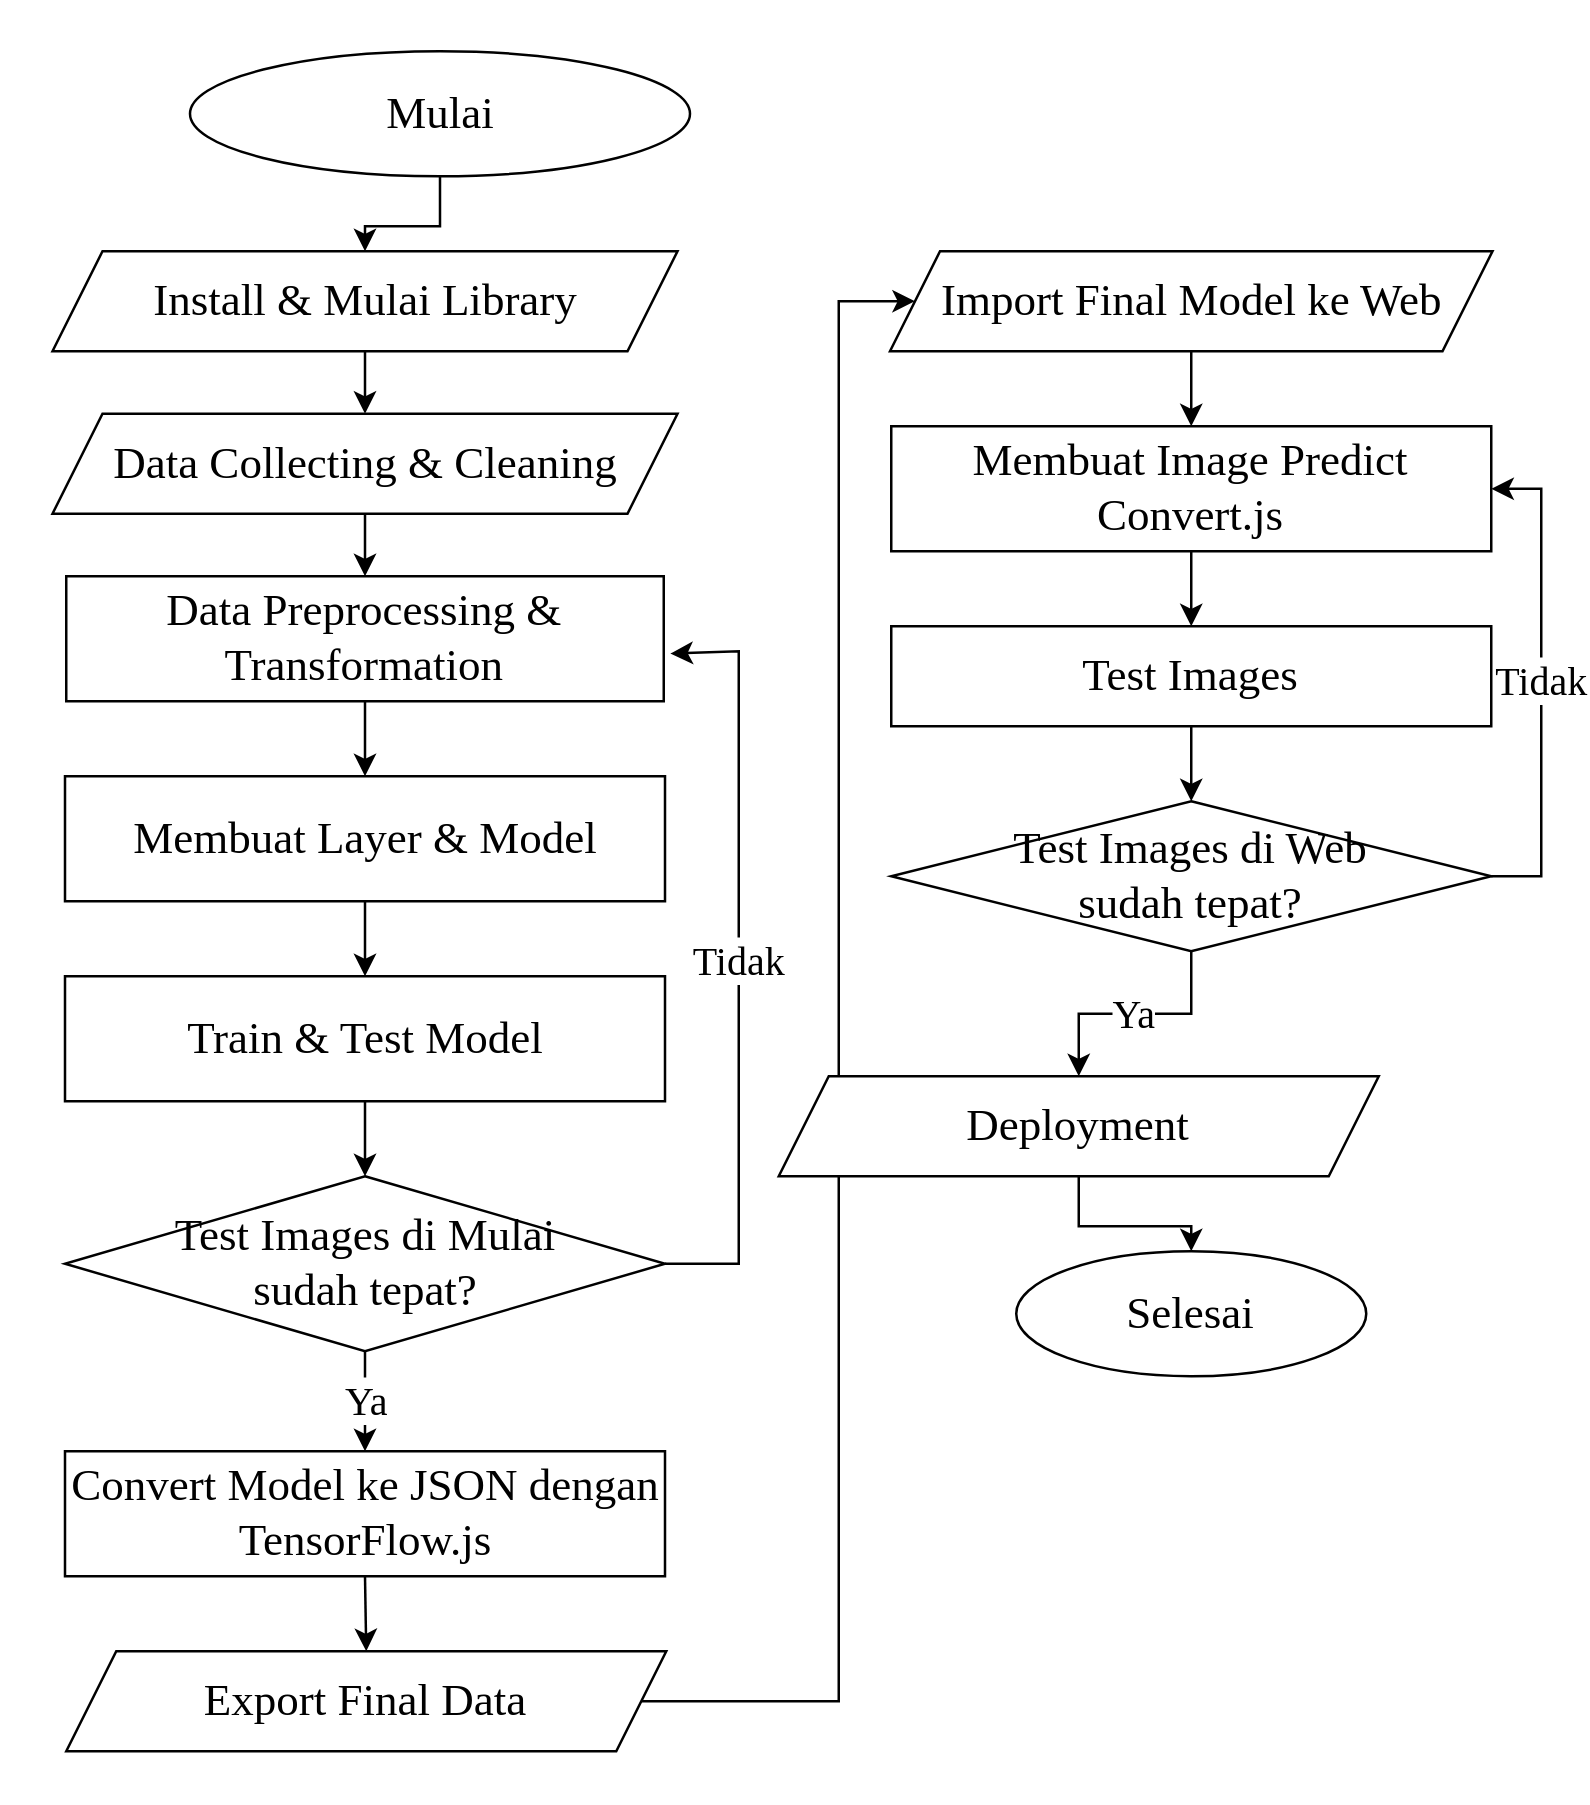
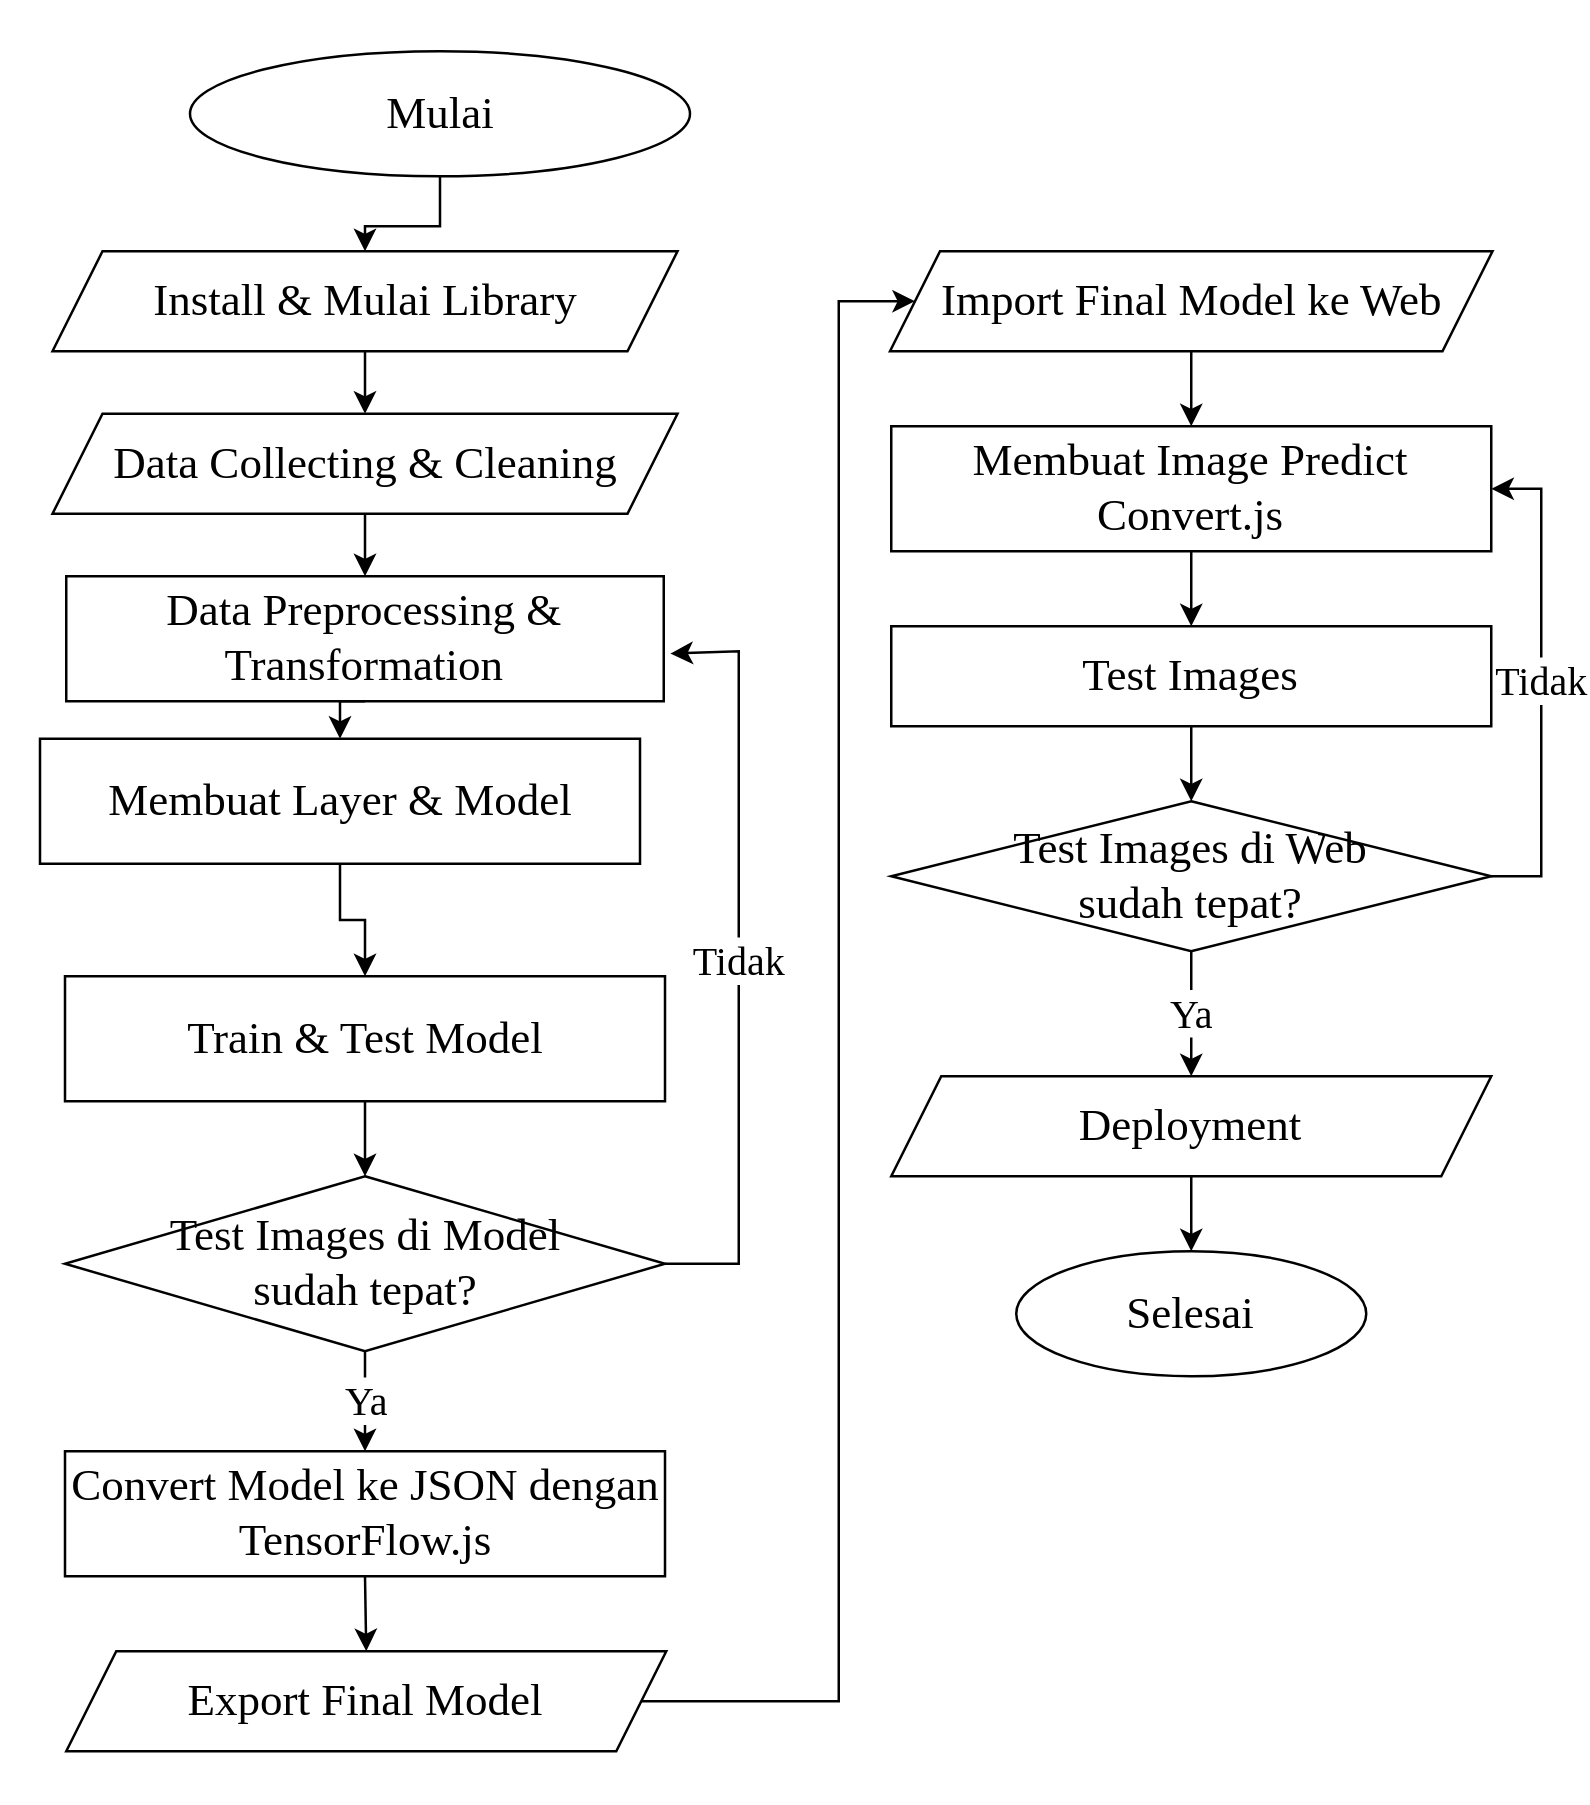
(365, 839) -> (340, 801)
(1079, 1126) -> (1191, 1126)
(366, 1264) -> (366, 1264)
(366, 1701) -> (366, 1701)
